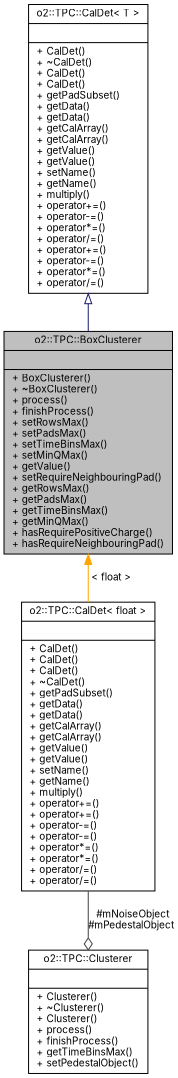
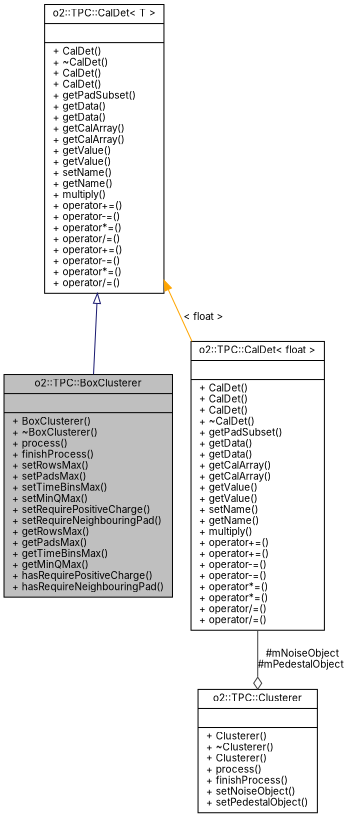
(42, 467) -> (82, 510)
(88, 583) -> (180, 316)
(85, 1052) -> (251, 792)
